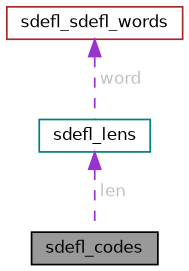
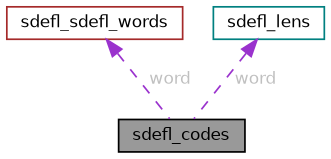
(95, 88) -> (144, 86)
(111, 192) -> (253, 79)
